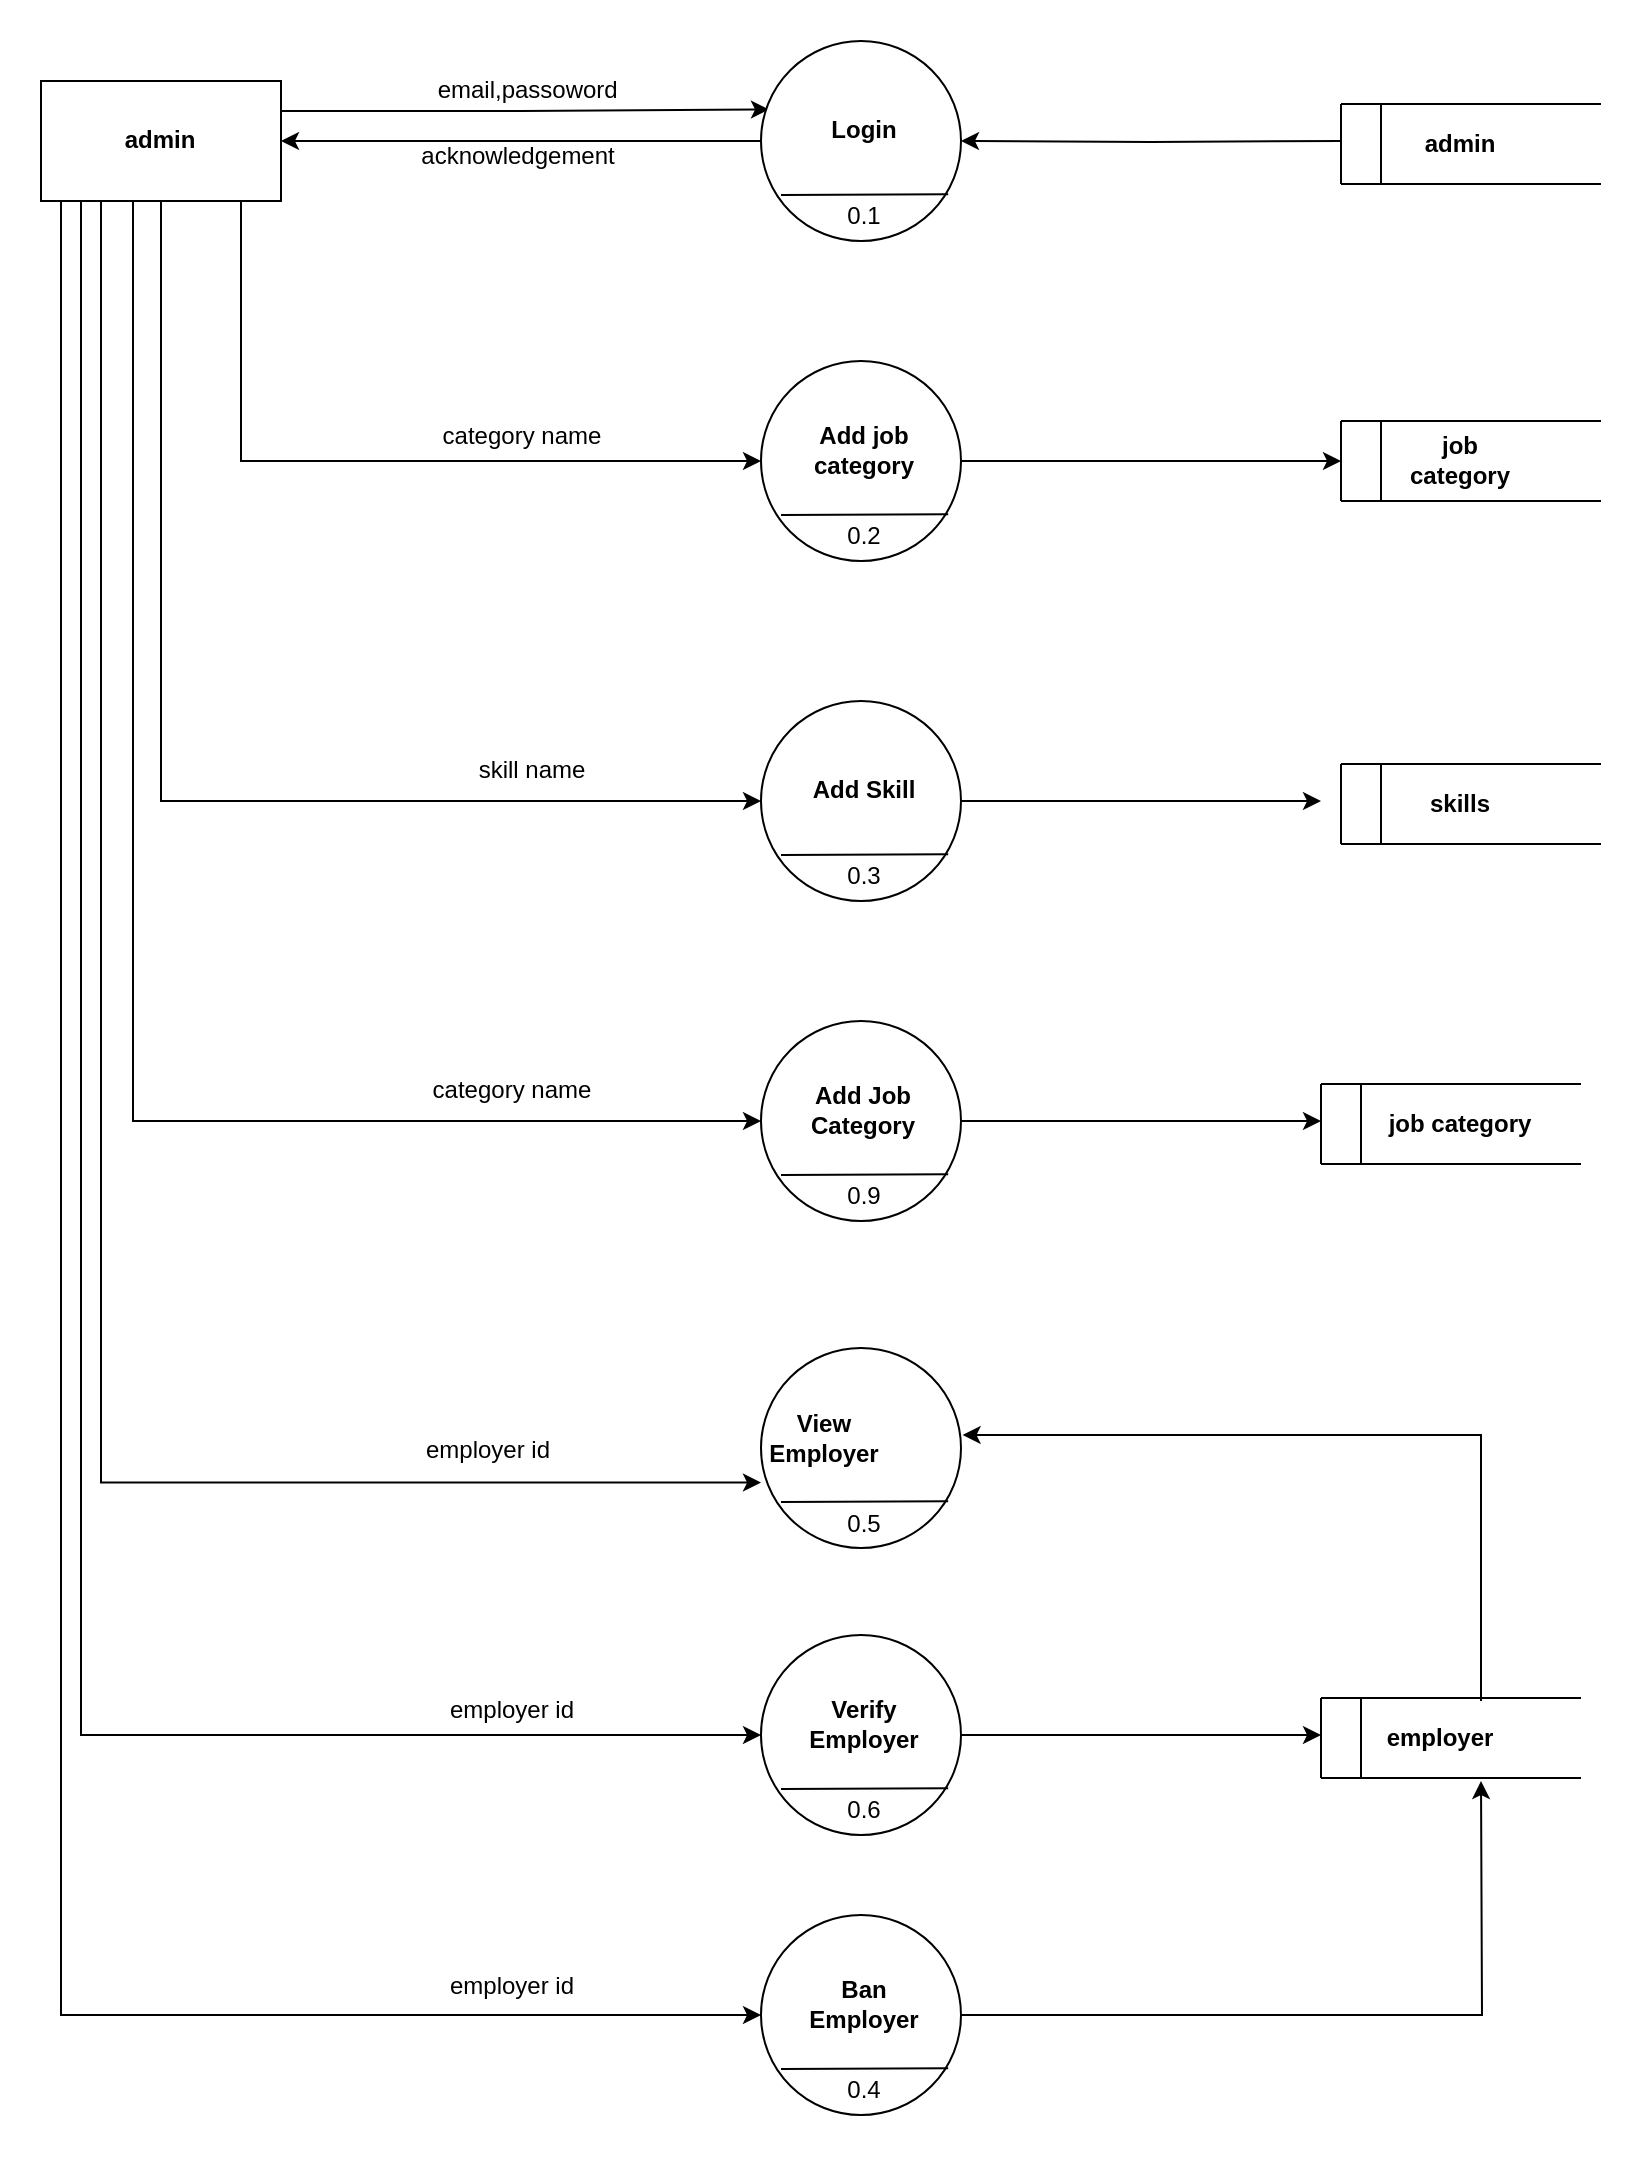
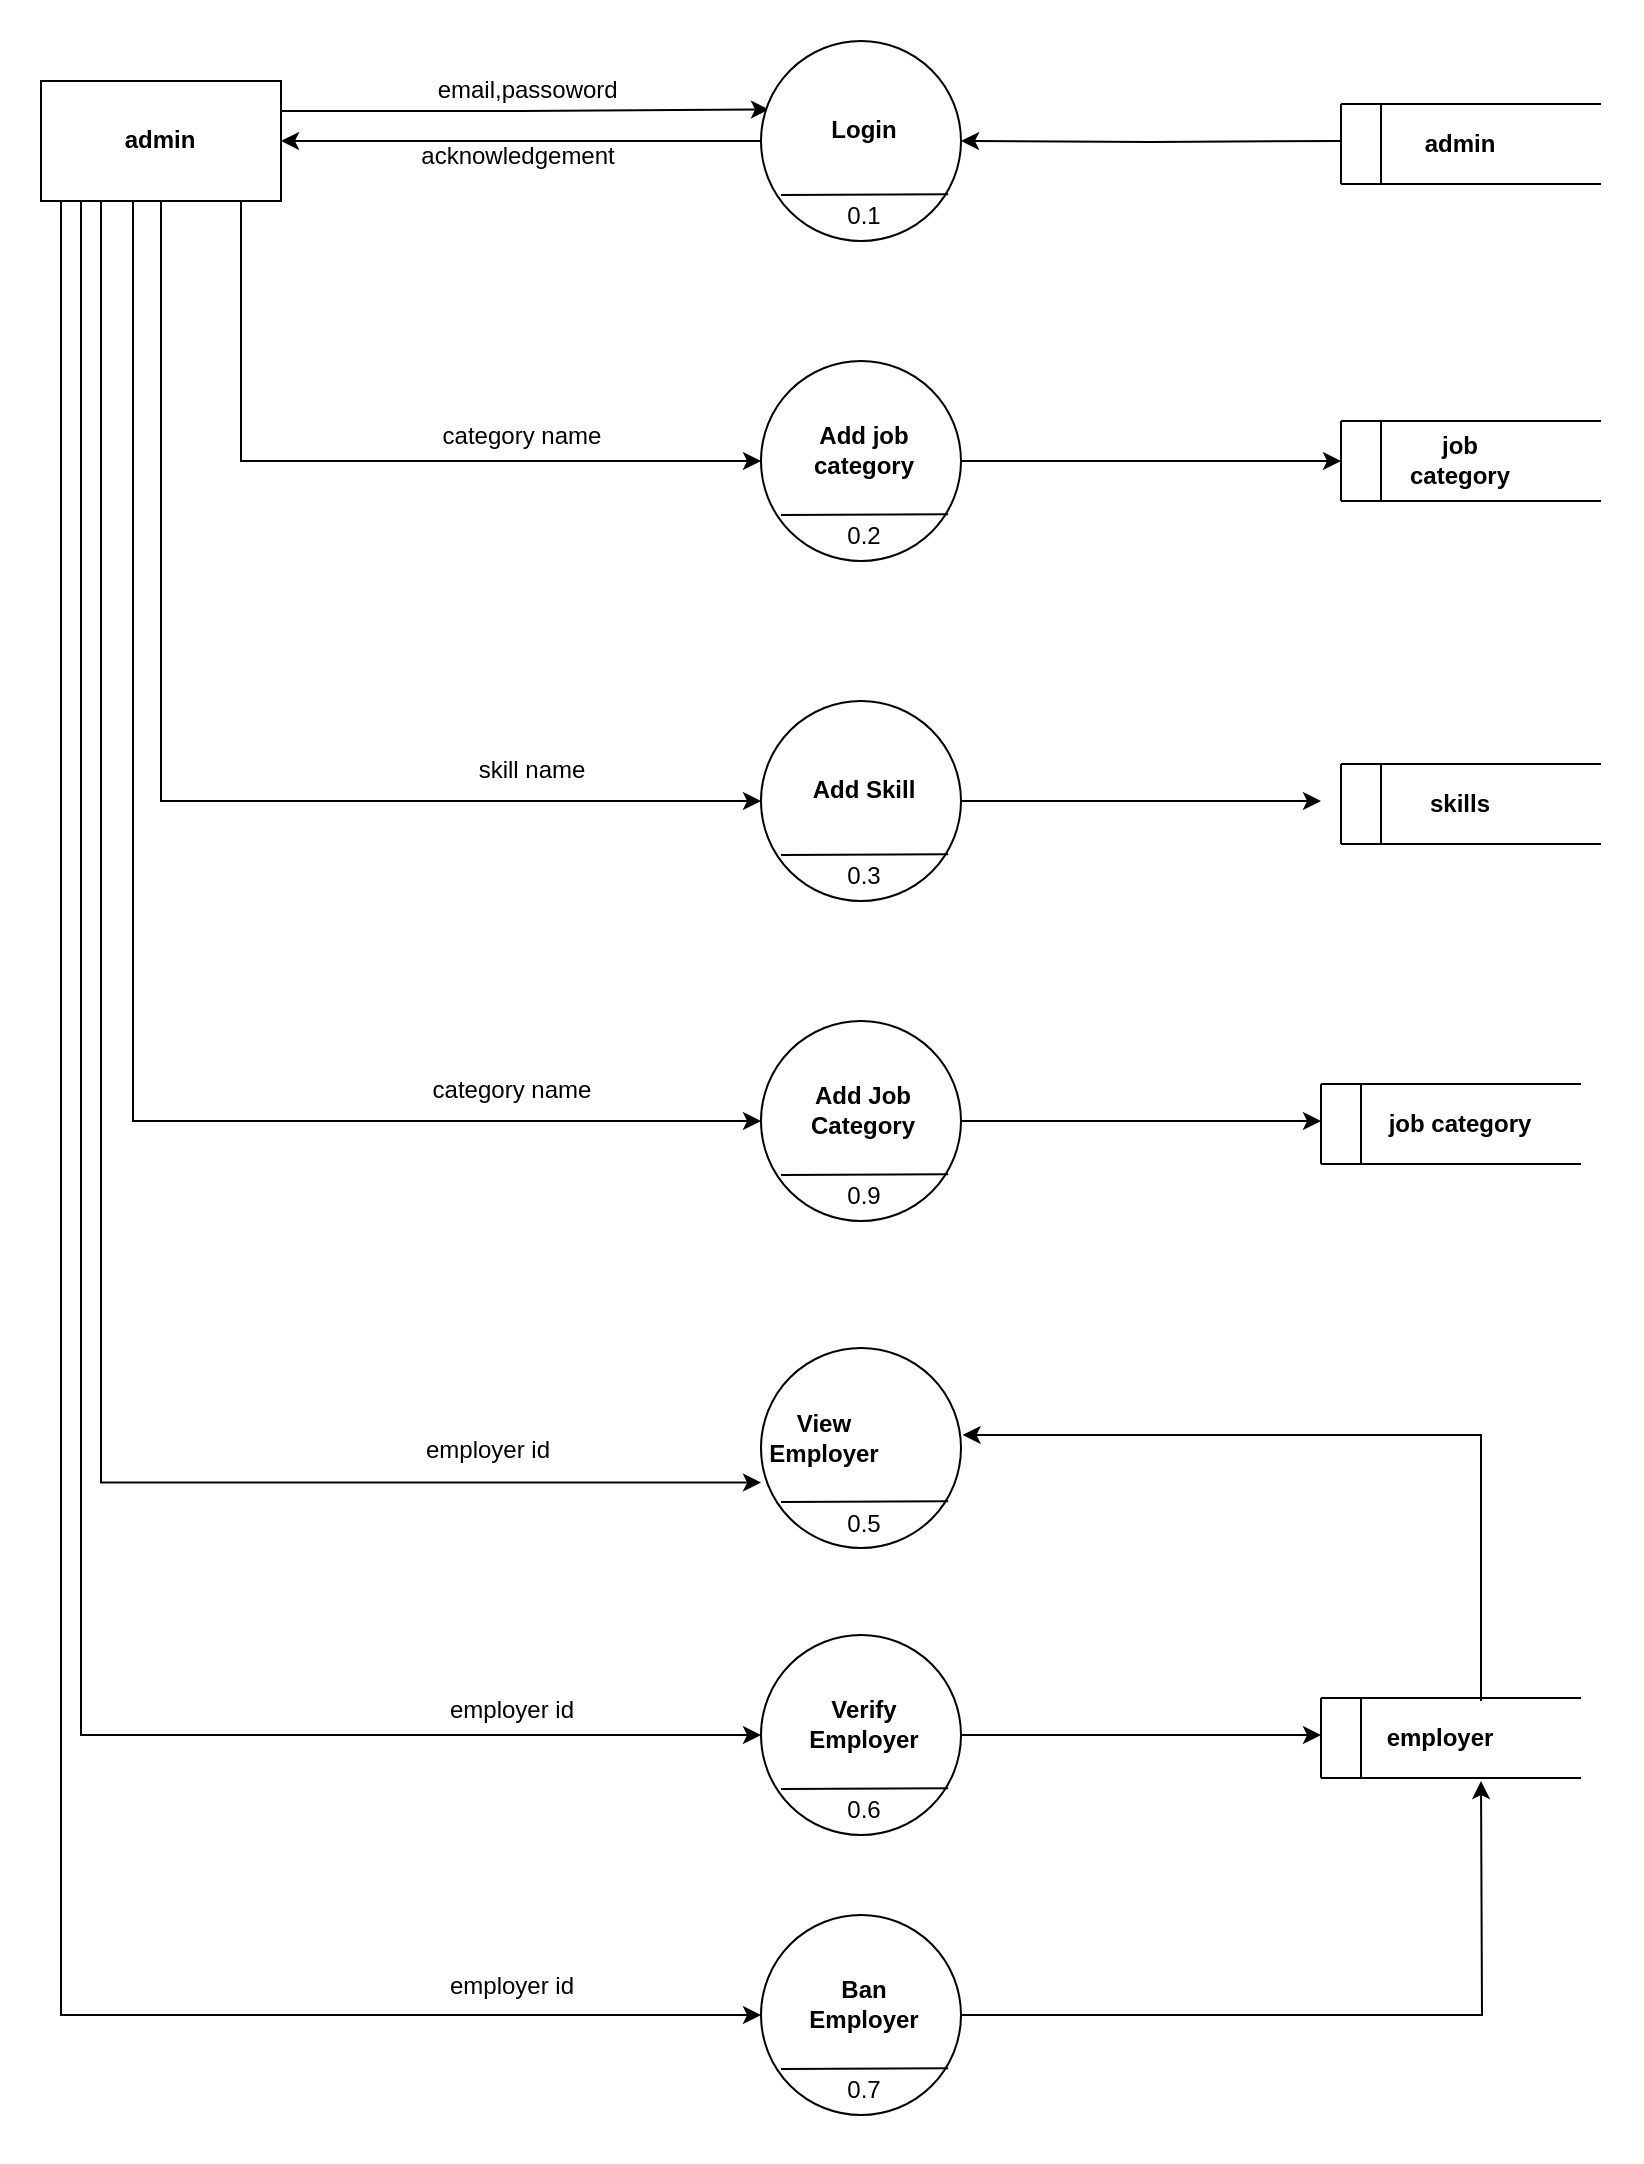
(865, 2091) -> (865, 2091)
